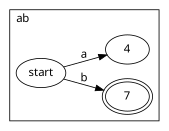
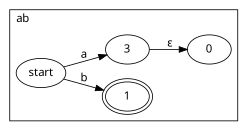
(127, 49) -> (127, 49)
none -> (209, 49)
(127, 97) -> (127, 97)
